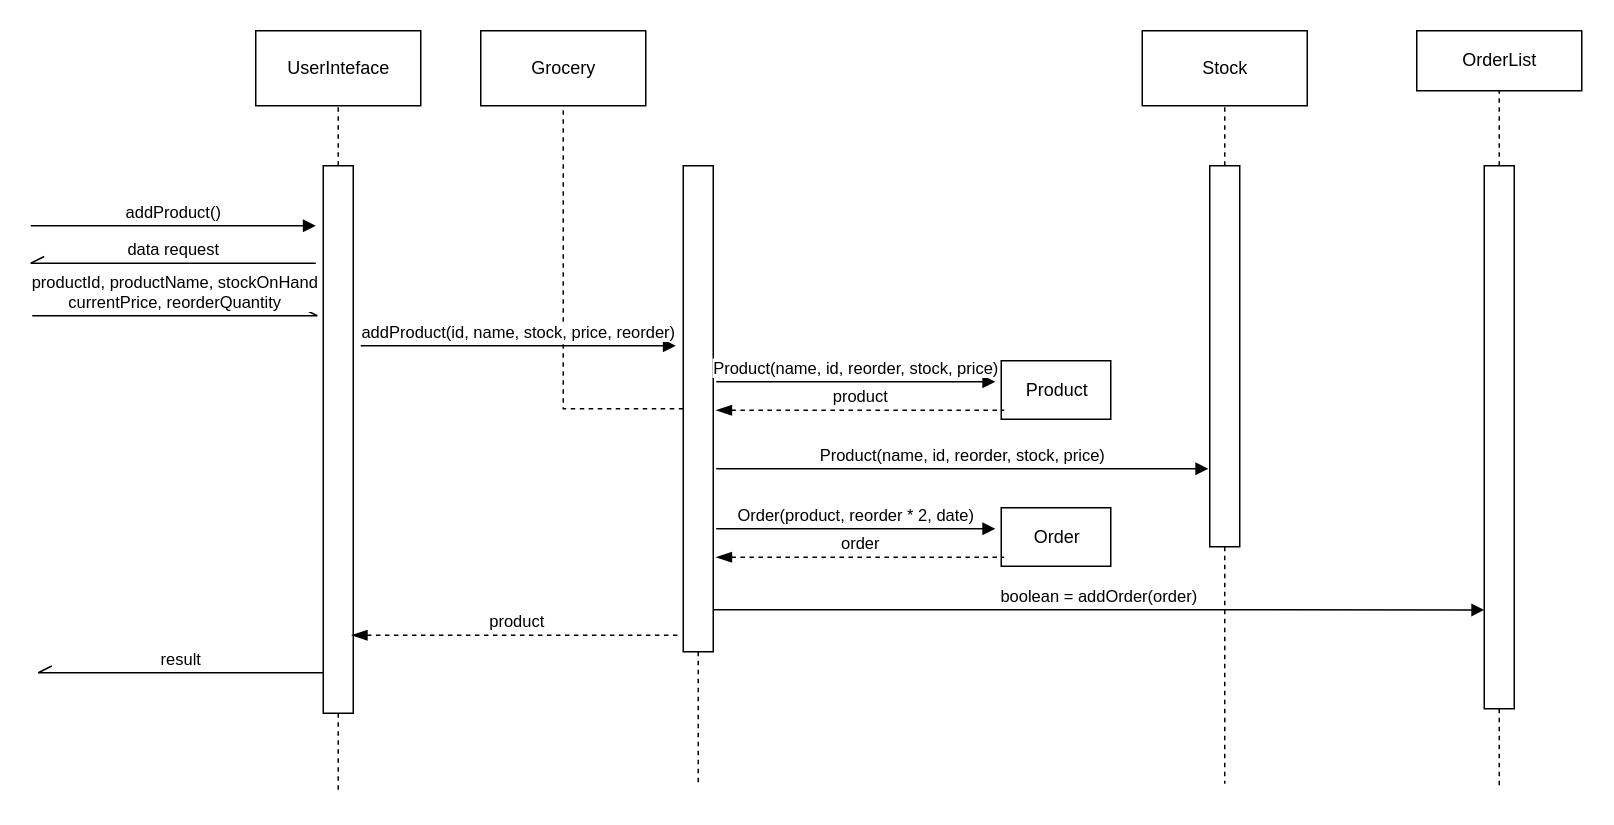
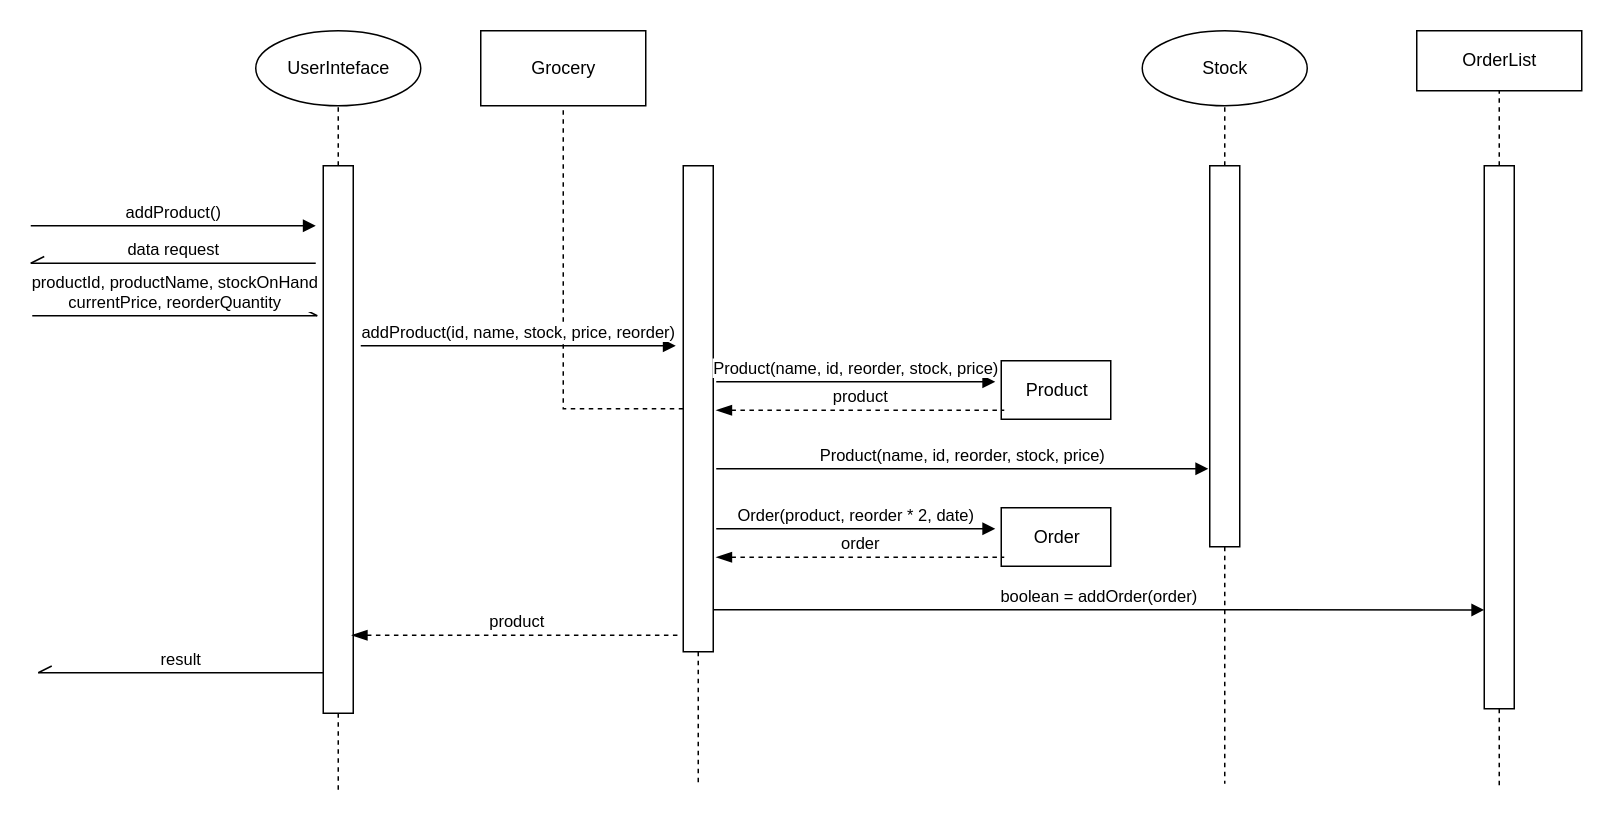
(338, 68) -> (338, 68)
(1225, 68) -> (1225, 68)
